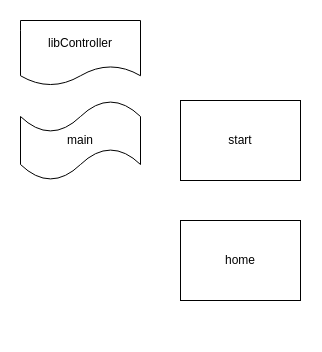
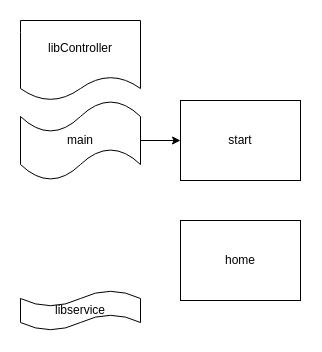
(81, 53) -> (81, 61)
none -> (157, 141)
none -> (81, 311)
